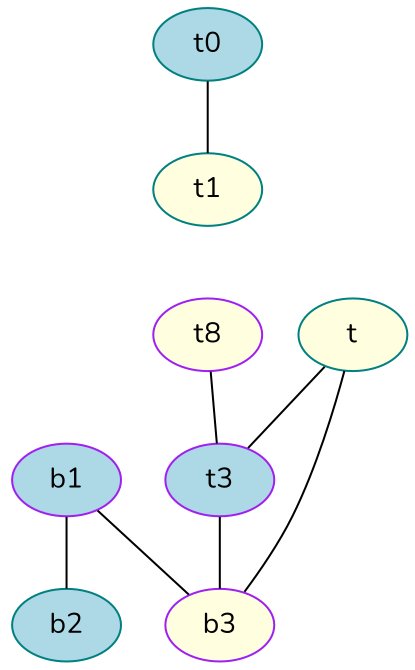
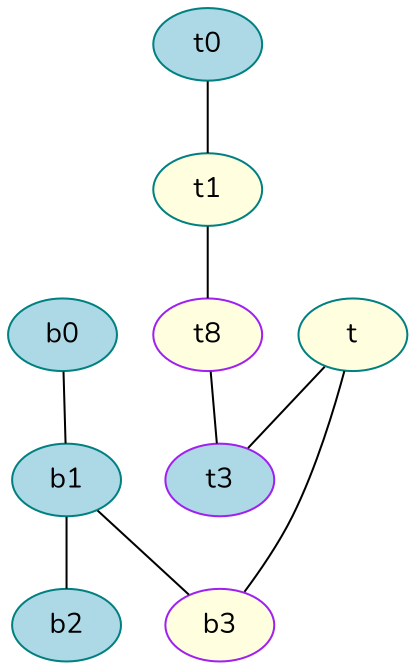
none -> (208, 262)
none -> (63, 335)
(67, 480) -> (67, 480)
(220, 553) -> none
